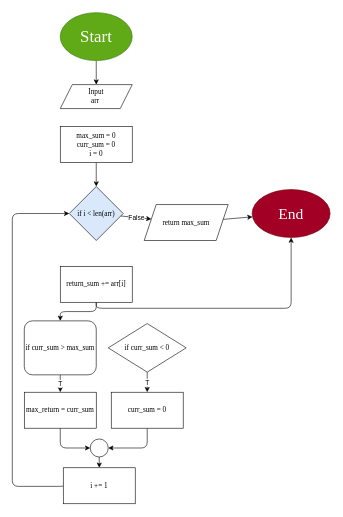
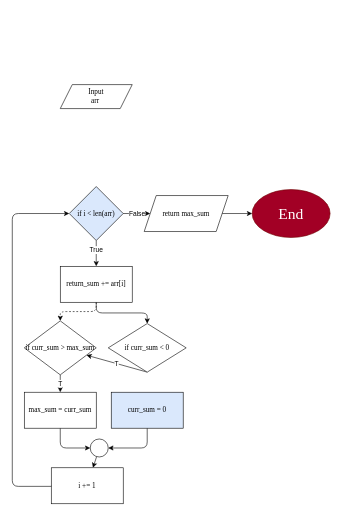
(96, 36) -> none
(96, 61) -> none
(96, 144) -> none
(96, 163) -> none
(186, 222) -> (186, 213)
none -> (96, 253)
(290, 307) -> (147, 314)
(74, 311) -> (74, 311)
(60, 348) -> (60, 348)
(147, 383) -> (118, 364)
(60, 410) -> (60, 410)
(147, 410) -> (147, 410)
(99, 486) -> (87, 486)
